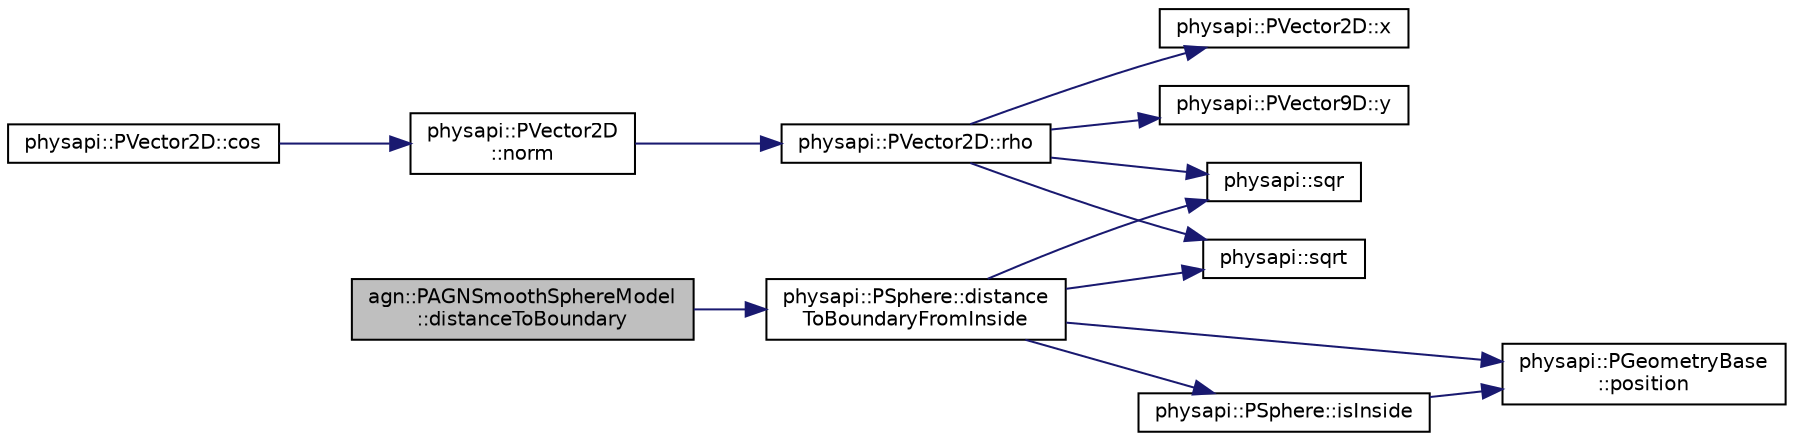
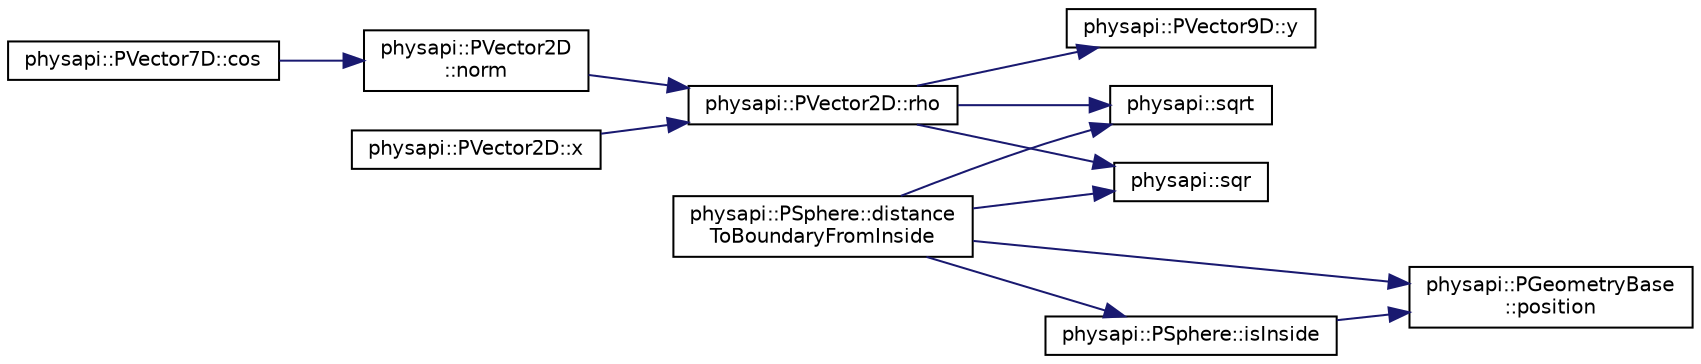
(1077, 86) -> (634, 129)
(144, 144) -> (144, 61)
(523, 309) -> none
